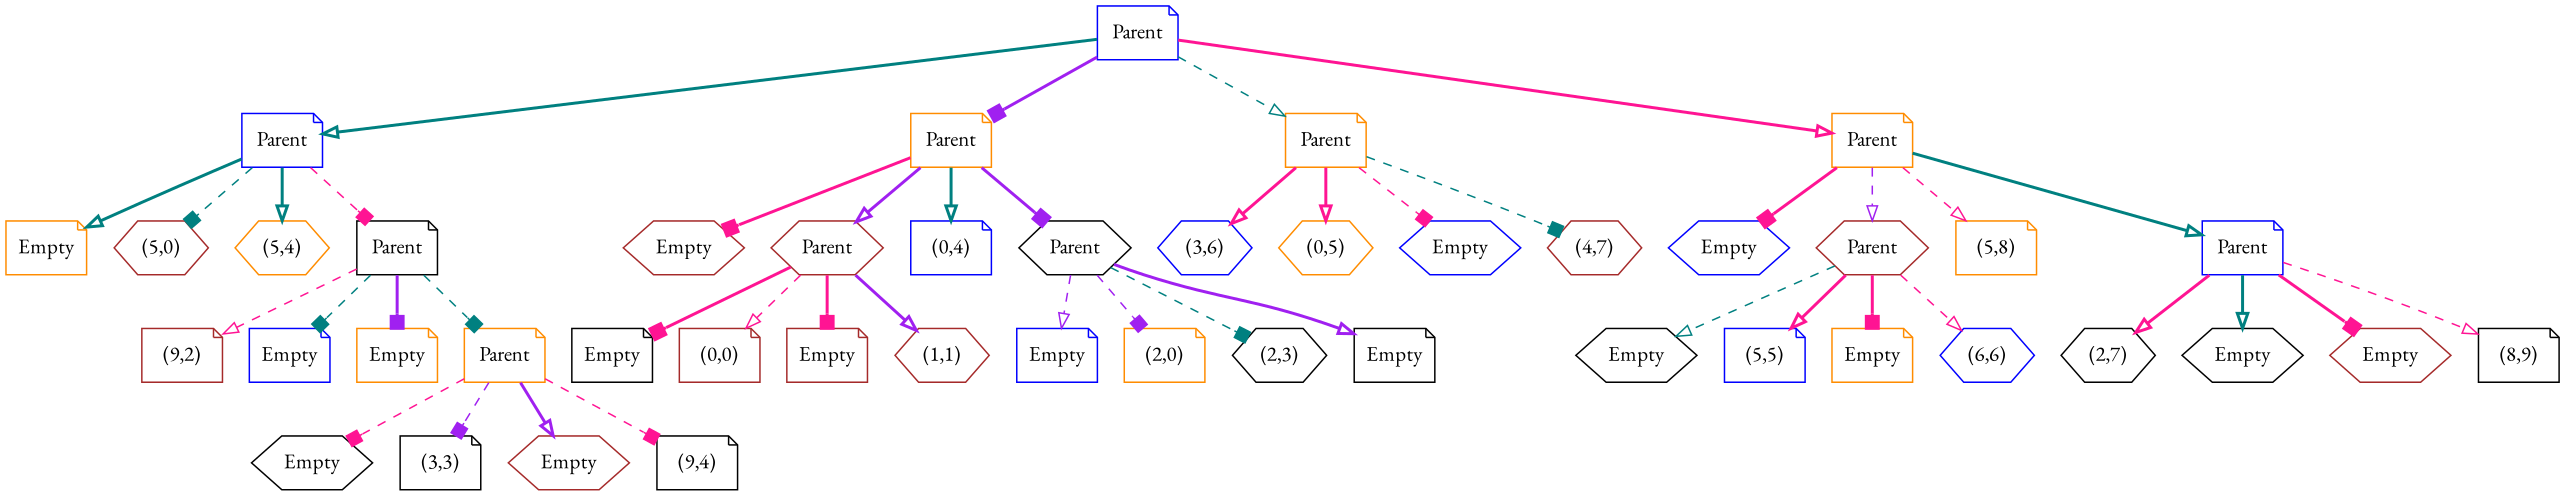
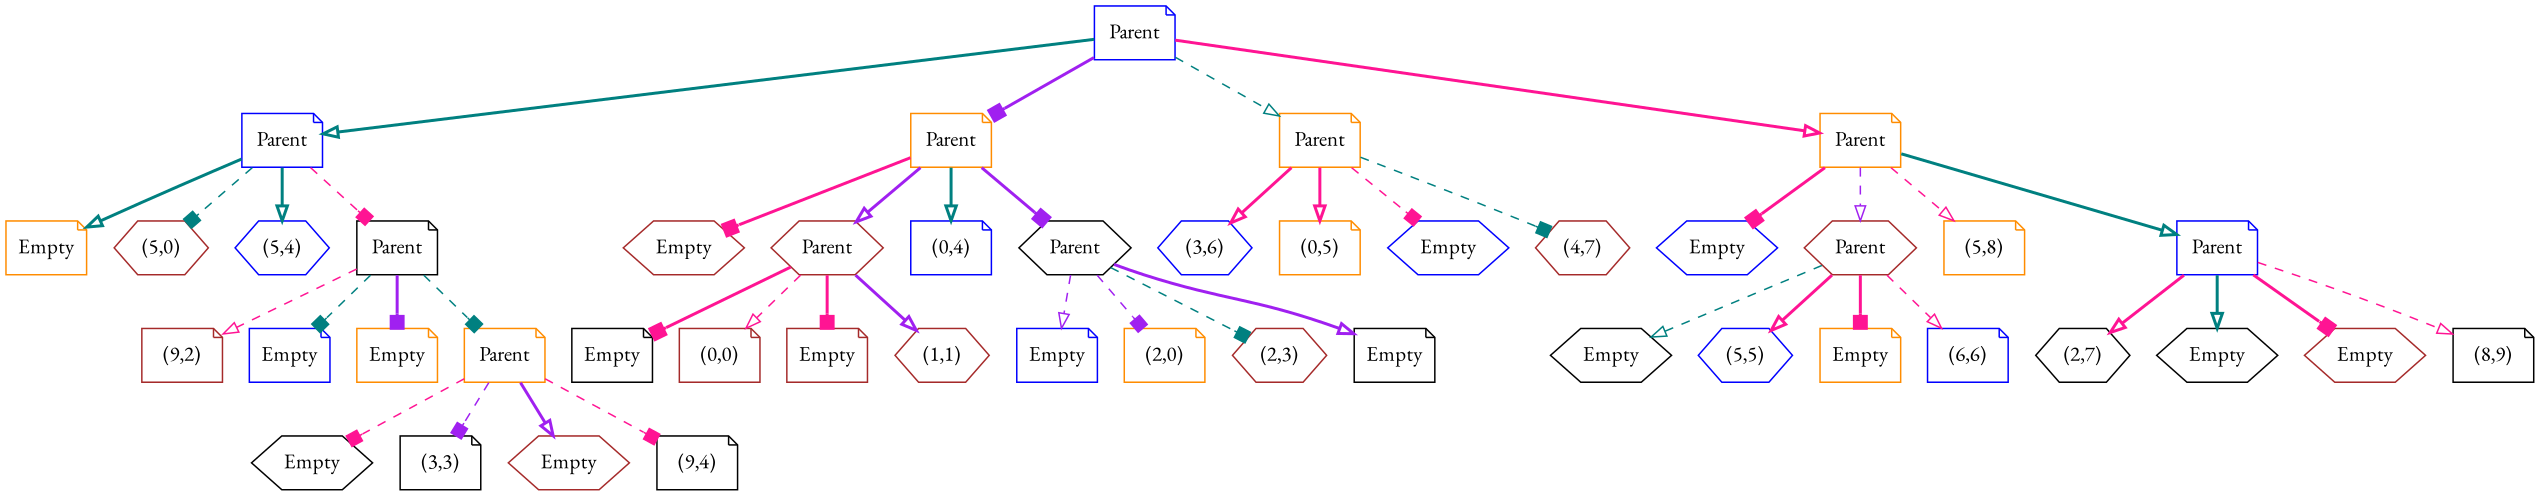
(282, 248) -> (282, 248)
(1326, 248) -> (1320, 248)
(1280, 355) -> (1280, 355)
(1765, 355) -> (1745, 355)
(1987, 355) -> (1968, 355)
